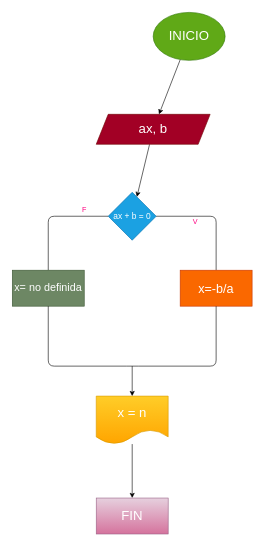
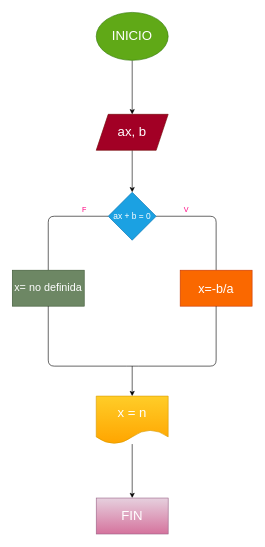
(189, 36) -> (132, 36)
(153, 129) -> (132, 132)
(195, 222) -> (186, 210)
